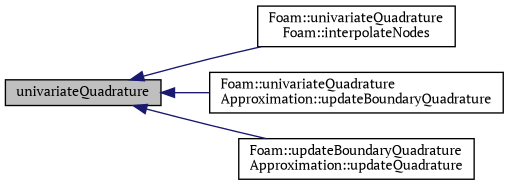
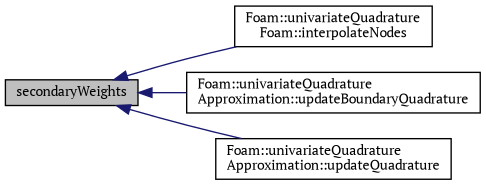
(83, 93) -> (72, 93)
(356, 159) -> (333, 159)
